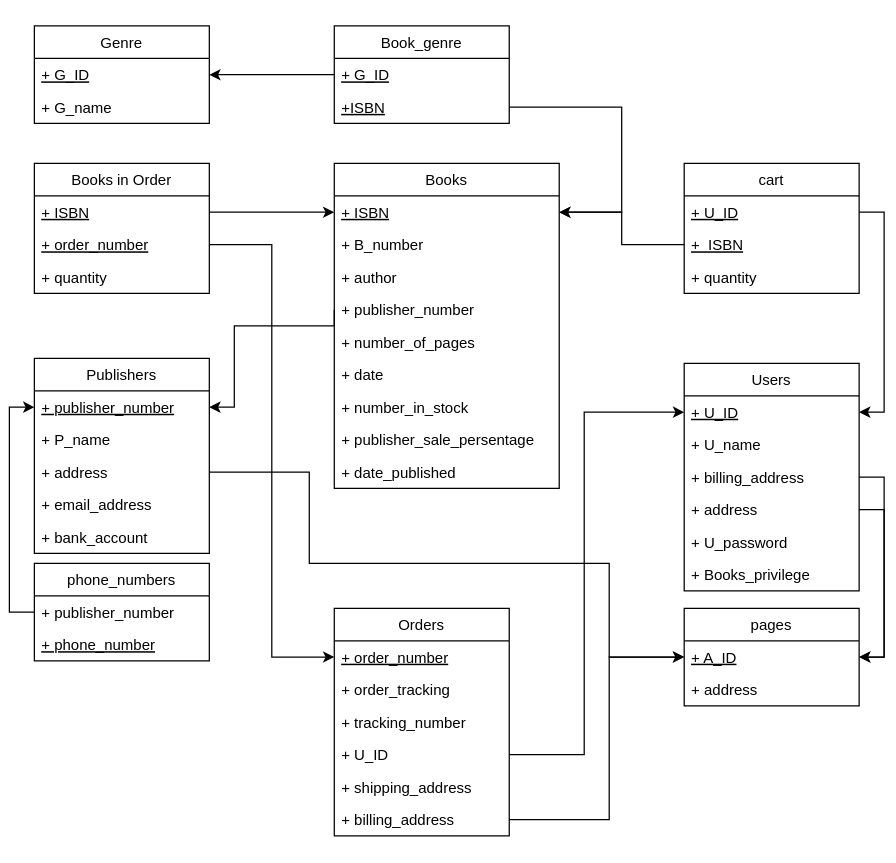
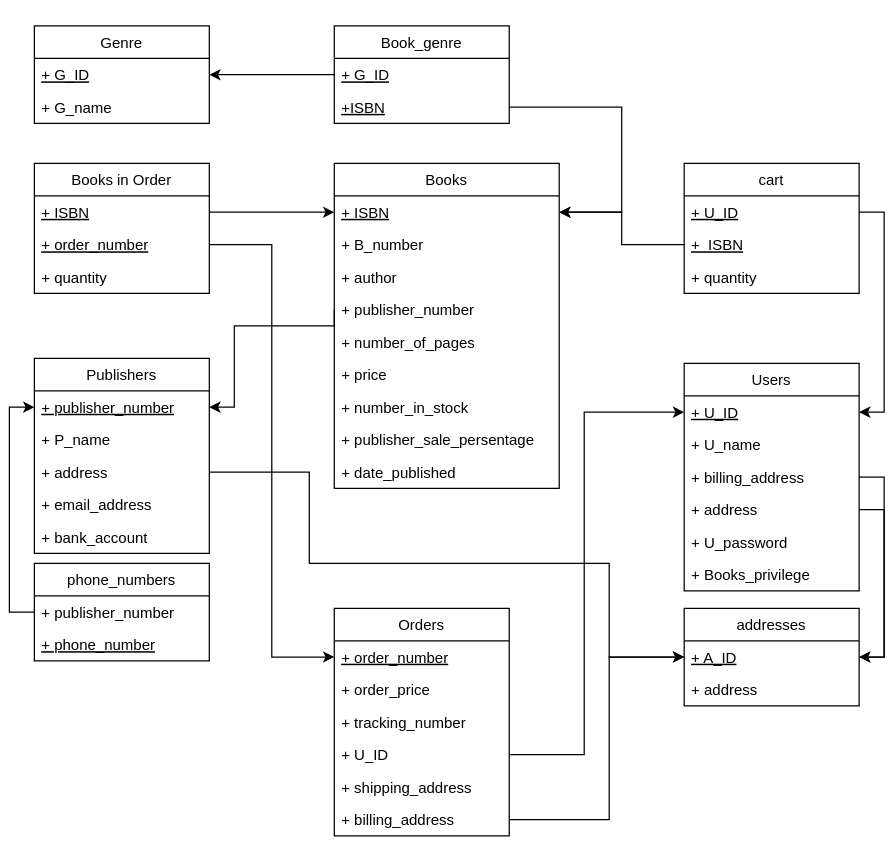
(365, 375) -> (367, 375)
(771, 625) -> (771, 625)
(405, 690) -> (392, 690)
